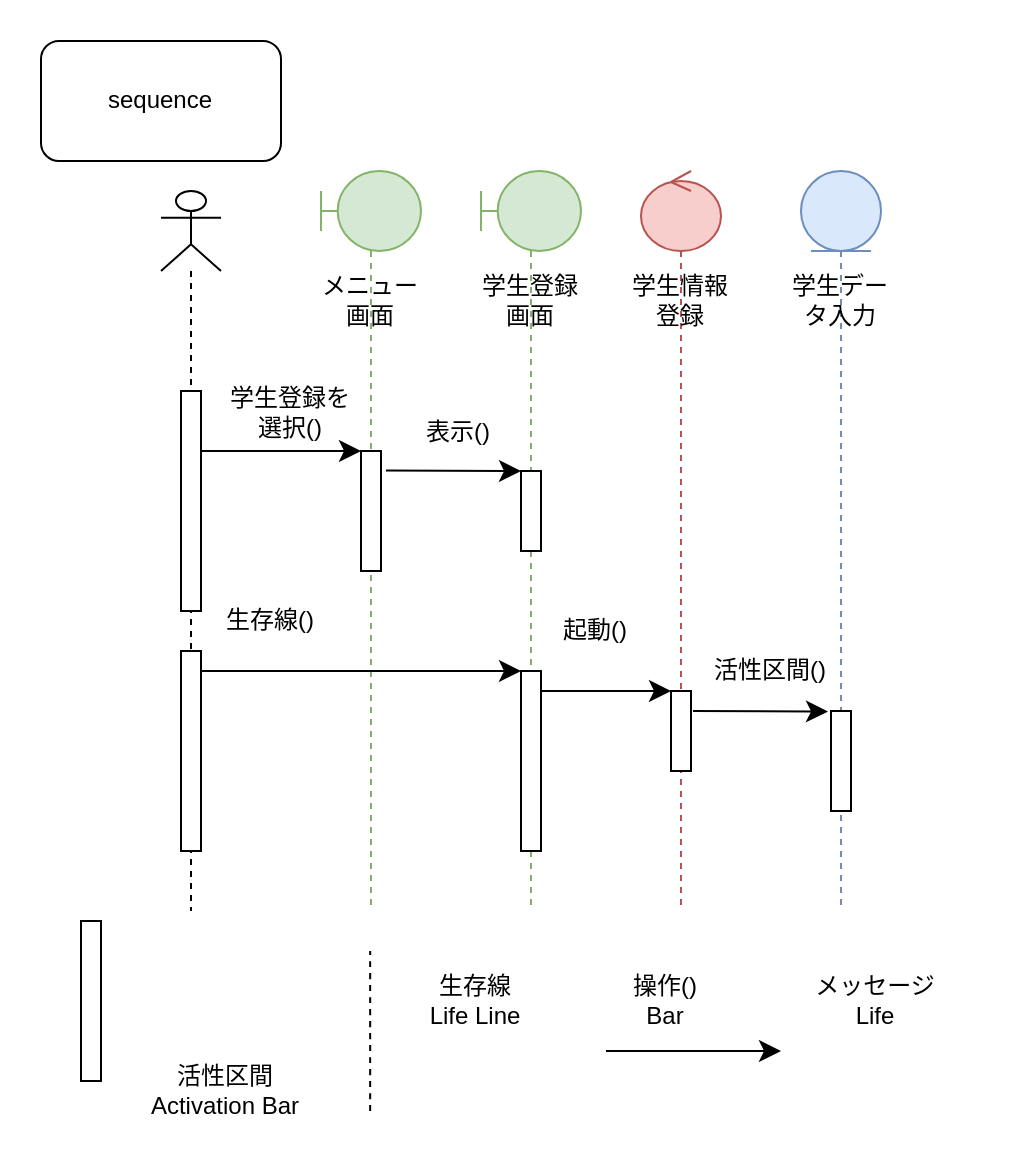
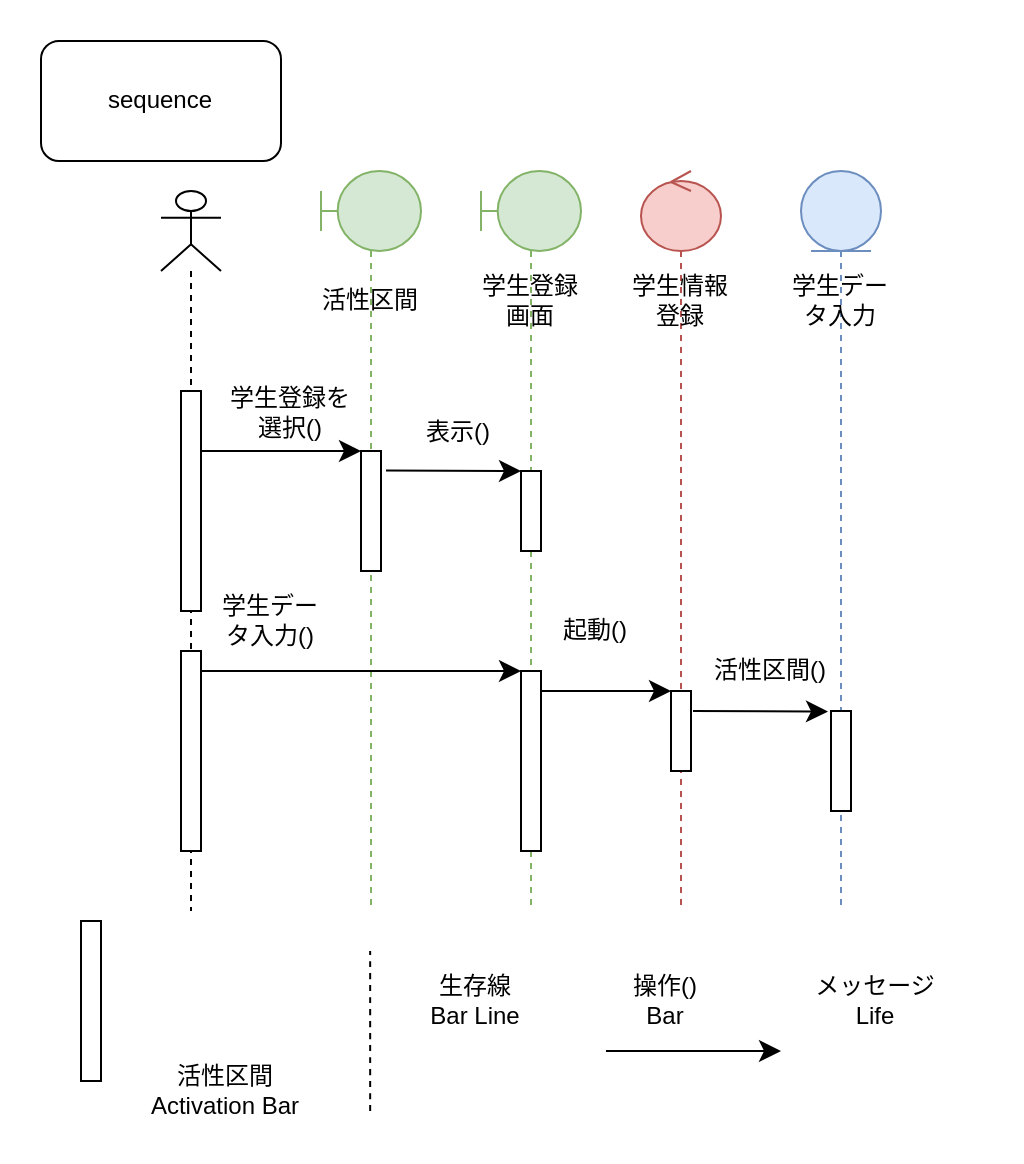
(371, 301) -> (371, 301)
(271, 621) -> (271, 621)
(476, 1001) -> (476, 1001)
